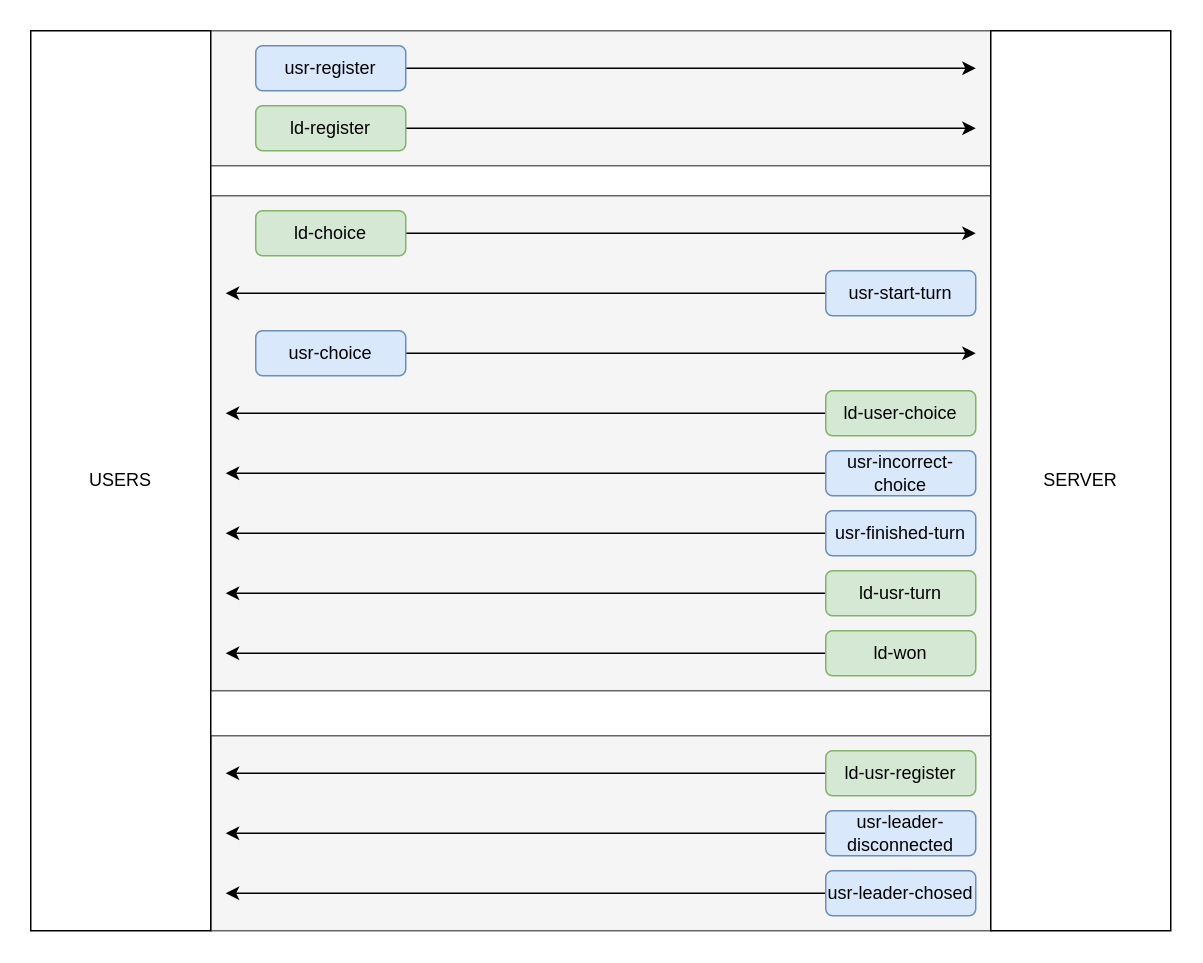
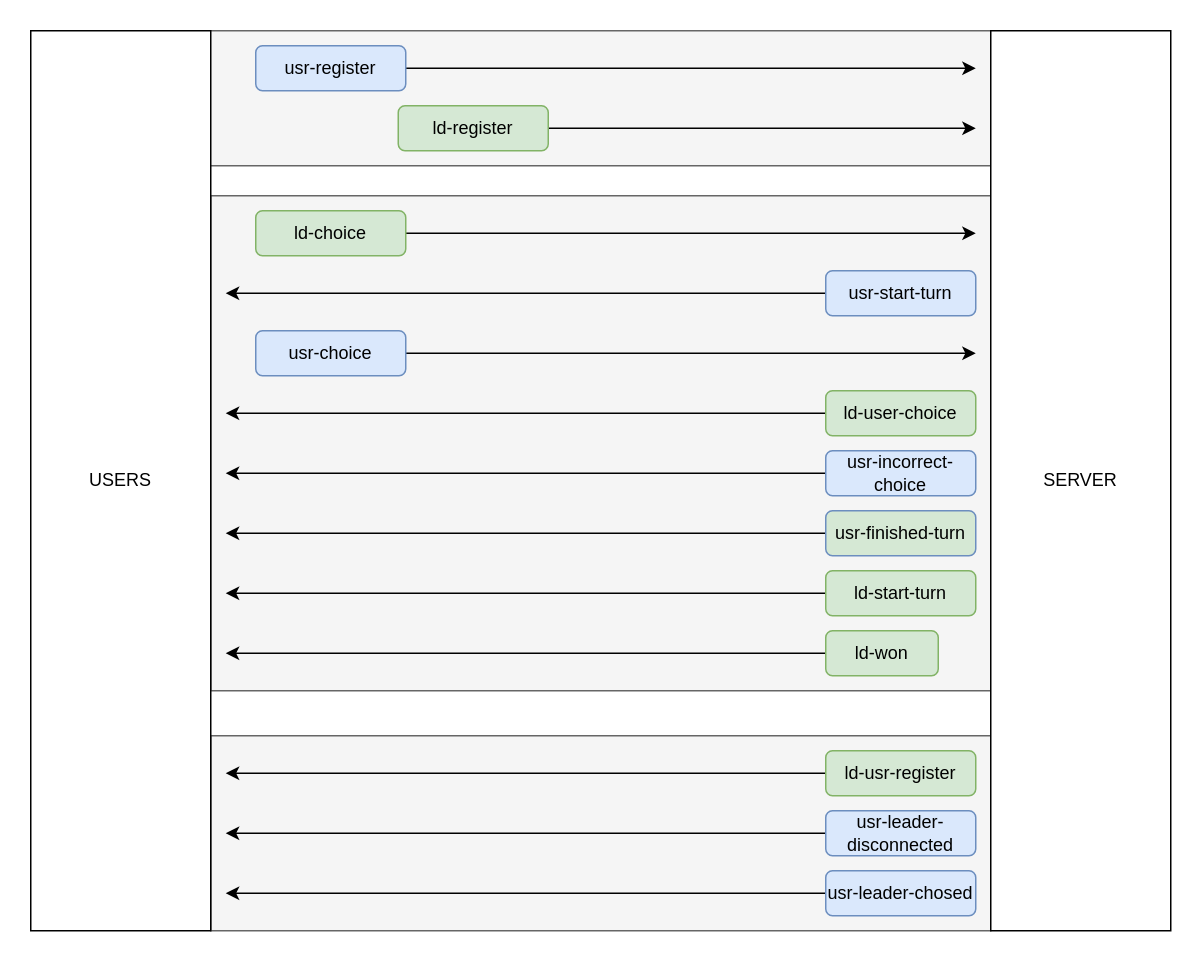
(331, 128) -> (473, 128)
(901, 533) -> (901, 533)
(901, 593) -> (901, 593)
(901, 653) -> (882, 653)
